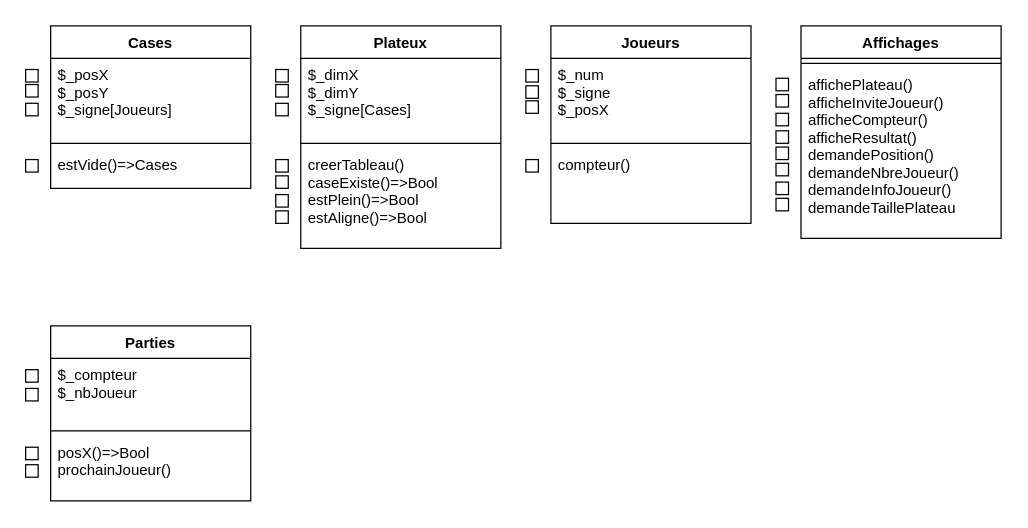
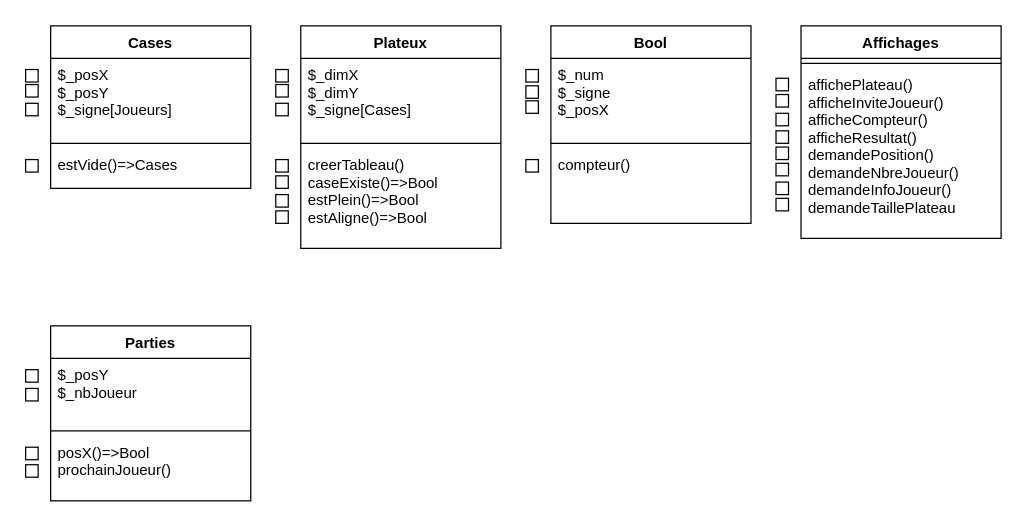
(650, 43) -> (650, 43)
(100, 375) -> (83, 375)
